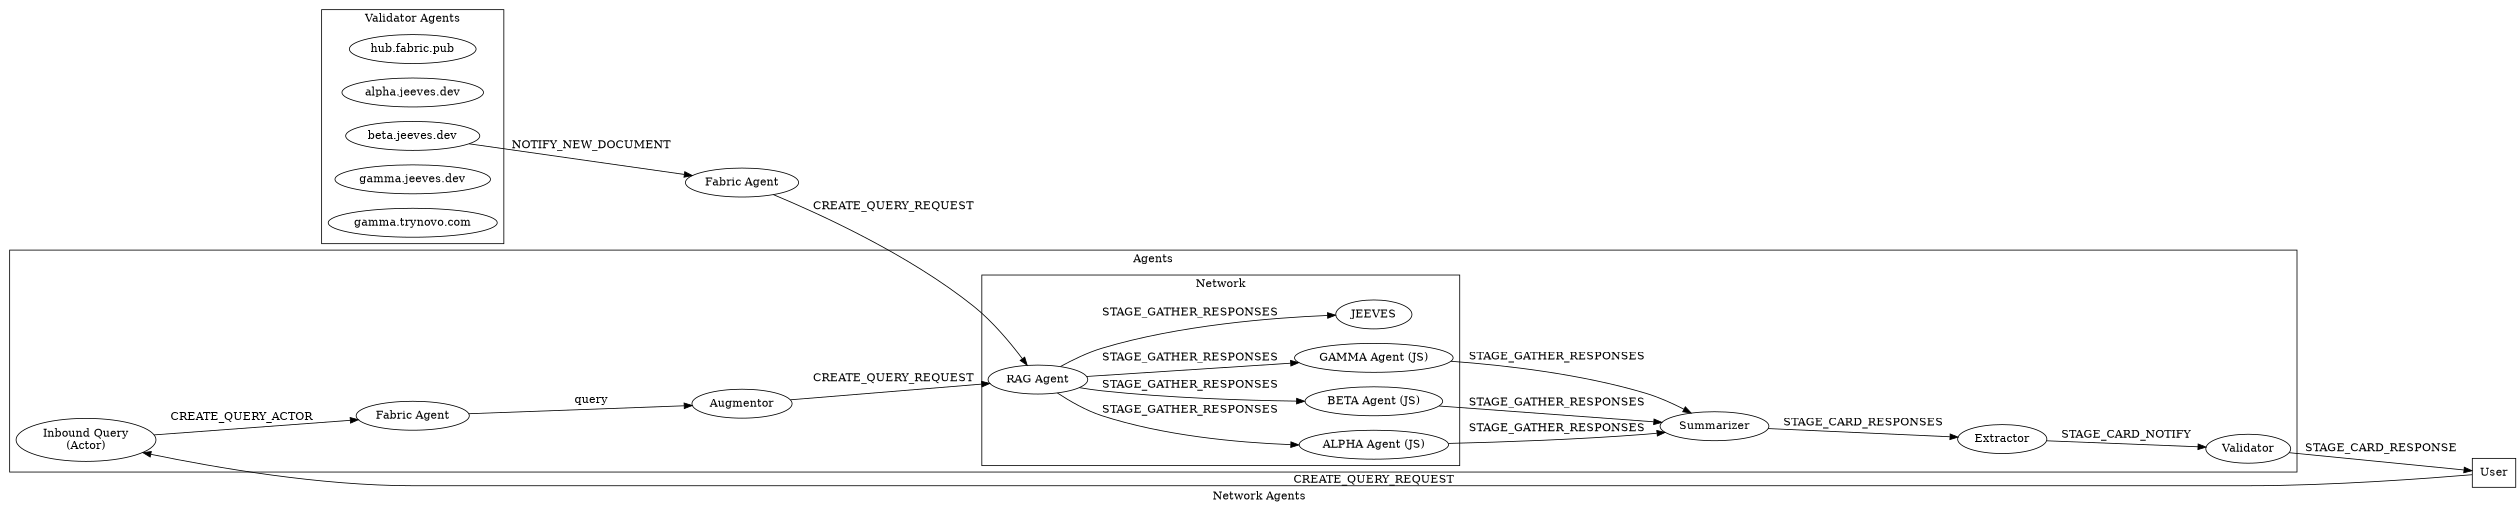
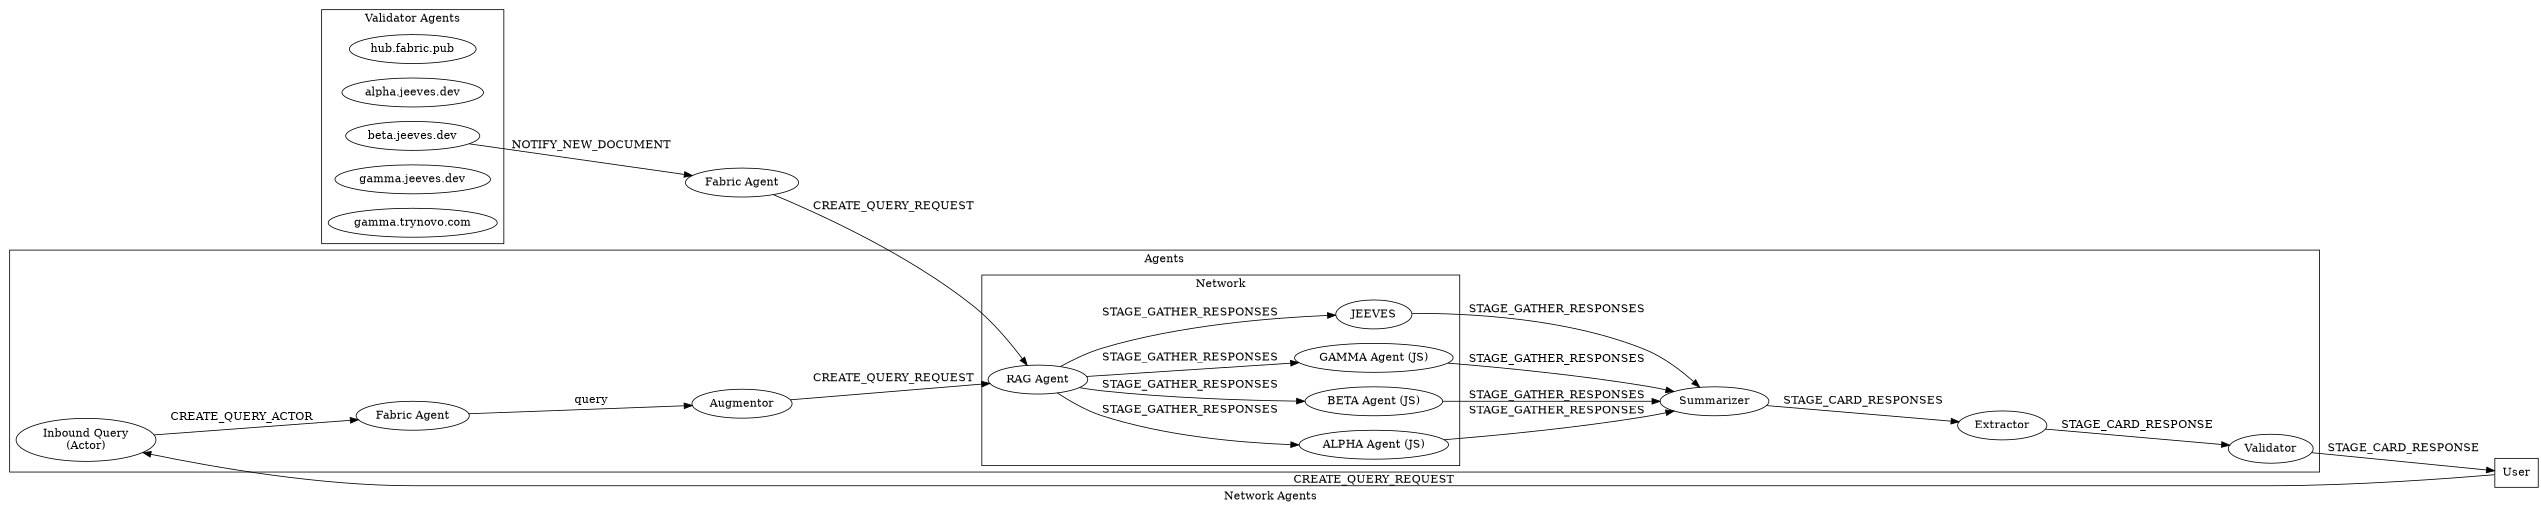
none -> (1559, 326)
(2126, 435) -> (2138, 425)
